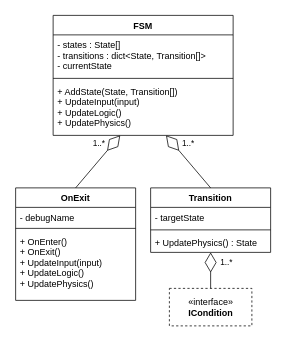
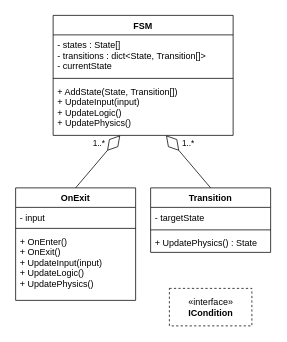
(46, 218) -> (35, 218)
(210, 280) -> none
